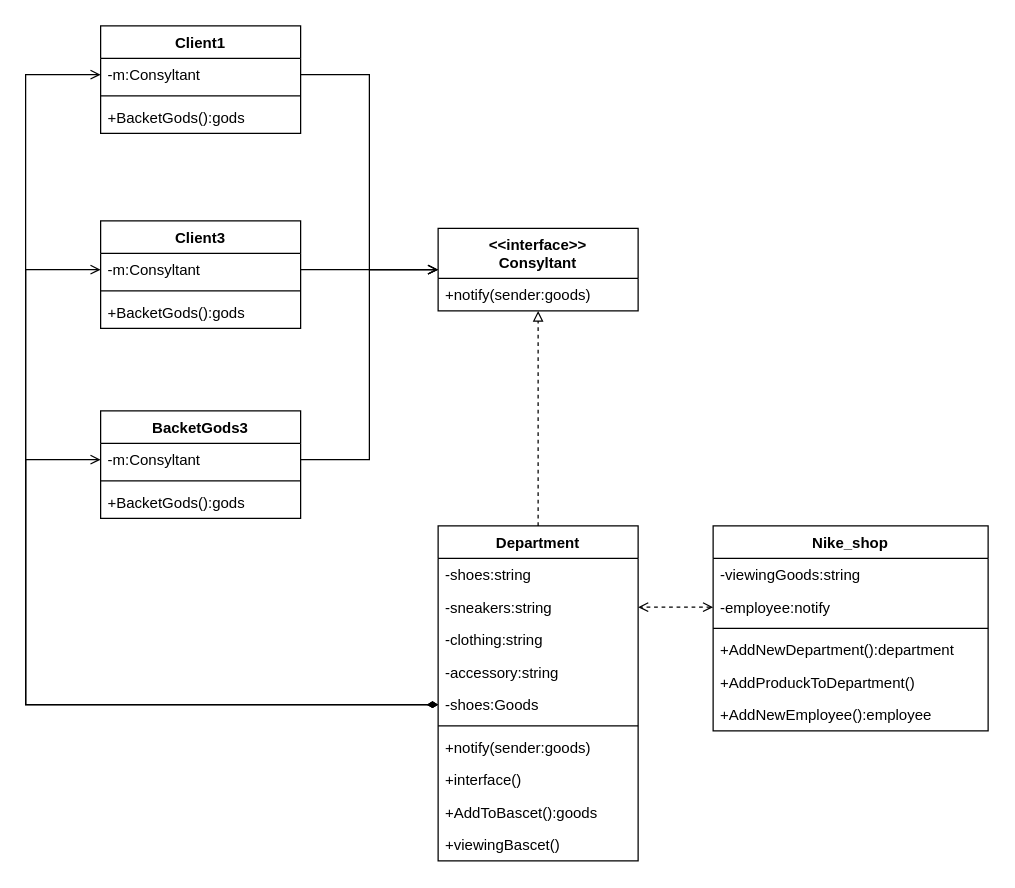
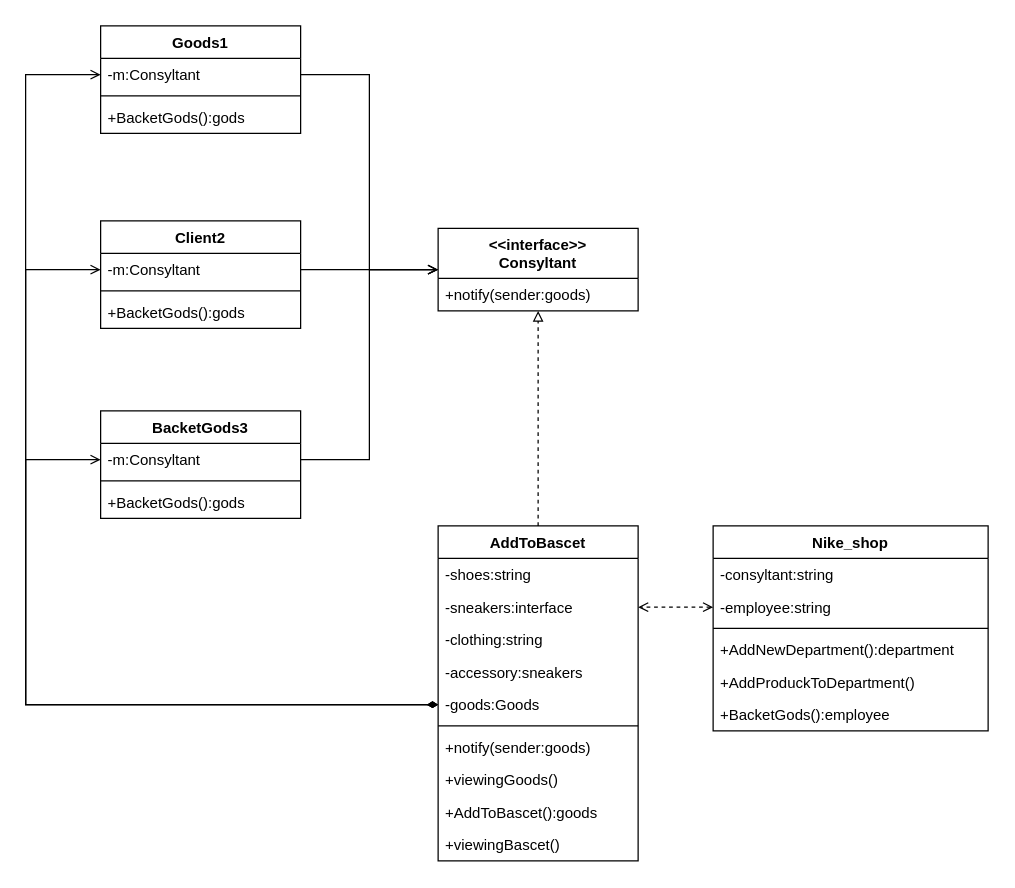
(200, 43) -> (200, 43)
(200, 238) -> (200, 238)
(538, 543) -> (538, 543)
(796, 575) -> (790, 575)
(508, 608) -> (521, 608)
(781, 608) -> (781, 608)
(513, 673) -> (523, 673)
(493, 705) -> (493, 705)
(823, 715) -> (809, 715)
(493, 780) -> (504, 780)
